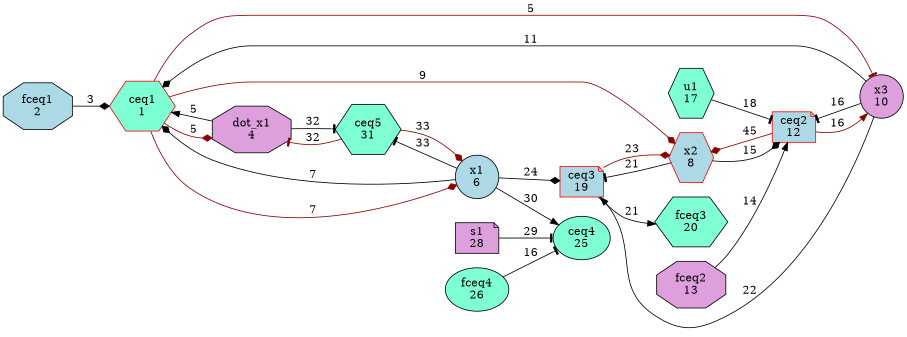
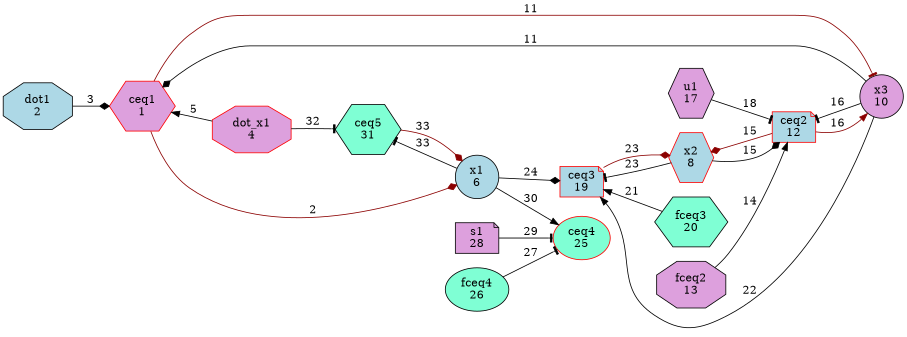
(531, 9) -> (531, 9)
(426, 82) -> none
(691, 93) -> (691, 93)
(38, 106) -> (38, 106)
(142, 106) -> (142, 106)
(252, 129) -> (252, 129)
(750, 131) -> (750, 131)
(182, 133) -> none
(317, 144) -> none
(632, 164) -> (632, 164)
(307, 181) -> none
(313, 210) -> (313, 210)
(620, 215) -> (637, 202)
(582, 238) -> (582, 238)
(531, 253) -> (531, 253)
